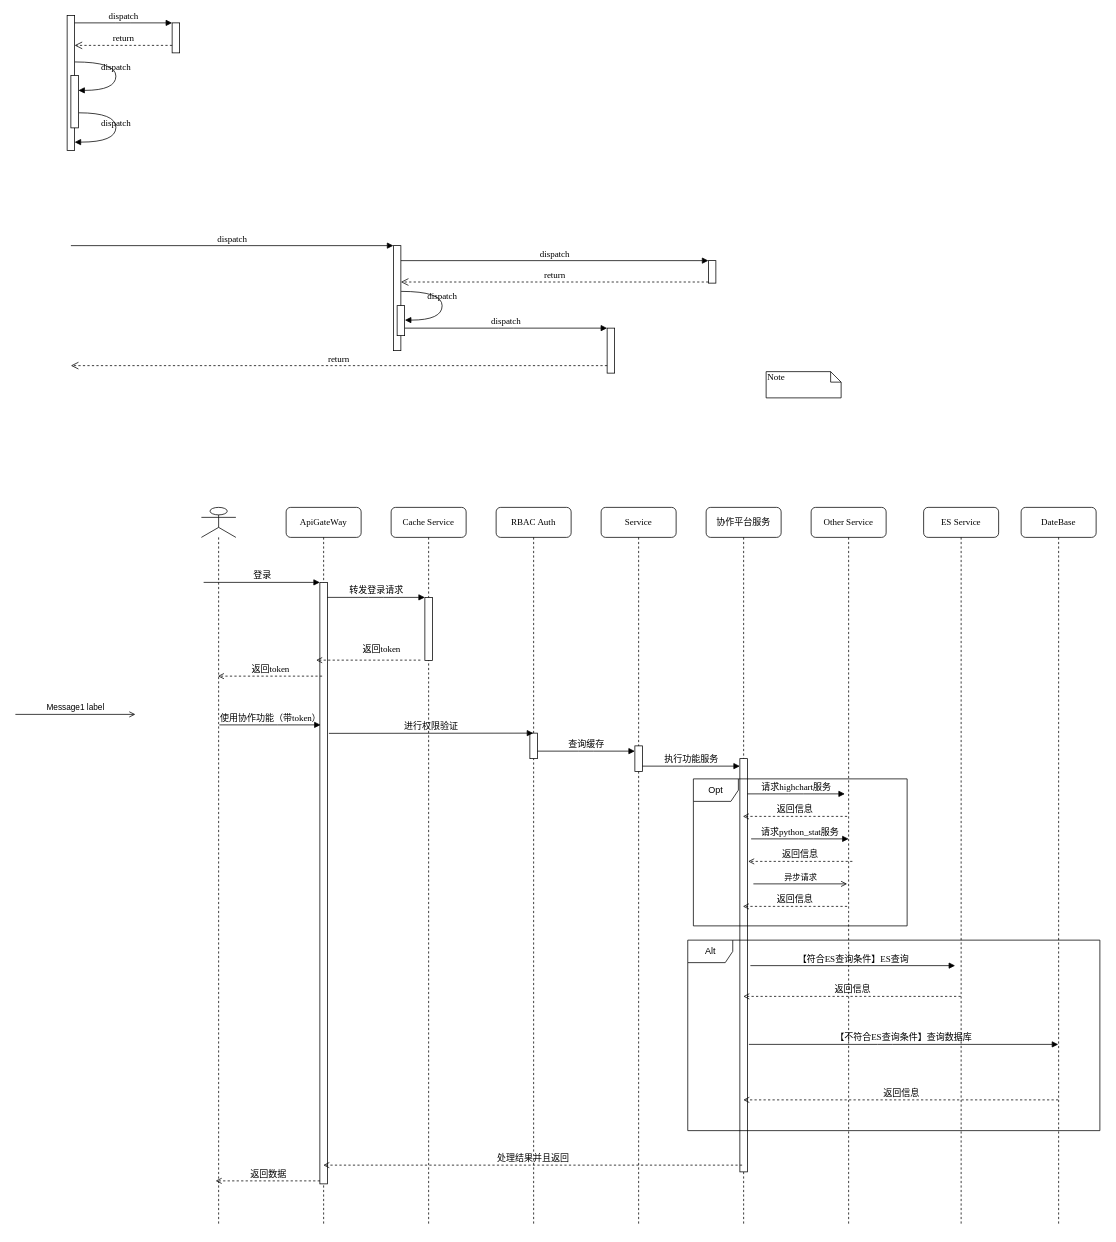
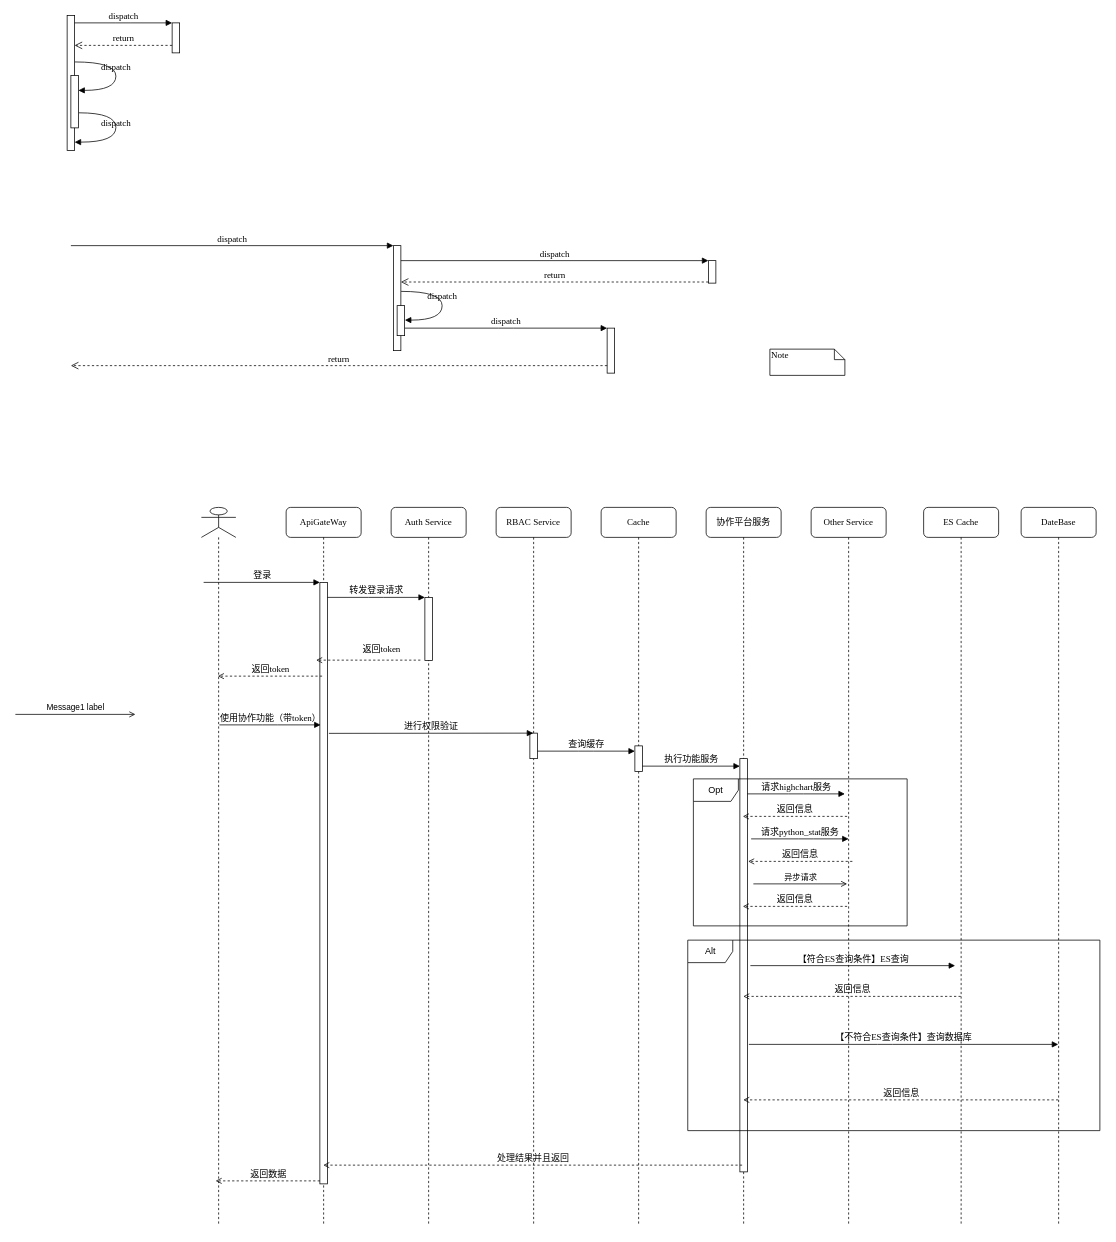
(804, 385) -> (807, 362)
(429, 522) -> (429, 522)
(534, 522) -> (534, 522)
(639, 522) -> (639, 522)
(961, 522) -> (961, 522)
